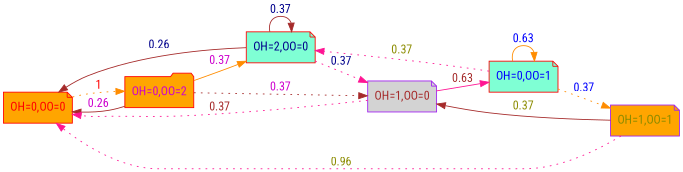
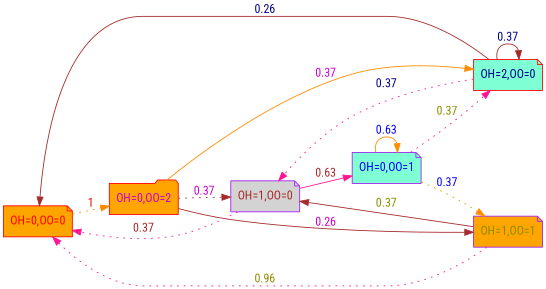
(524, 77) -> (387, 168)
(103, 111) -> (321, 228)
